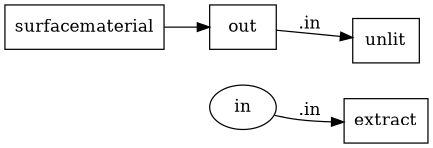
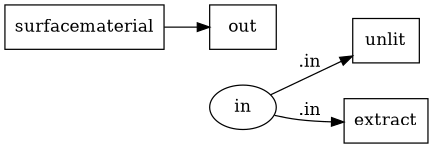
(308, 33) -> (306, 78)
